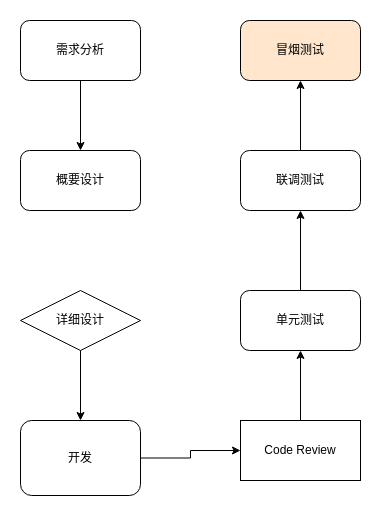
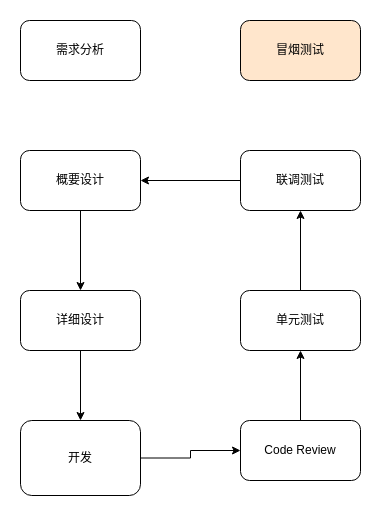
(81, 112) -> none
(301, 119) -> (194, 181)
none -> (81, 247)
(81, 321) -> (81, 321)
(301, 451) -> (301, 451)
